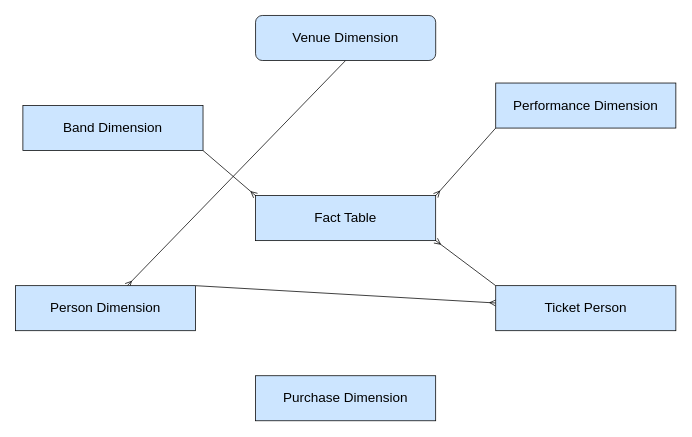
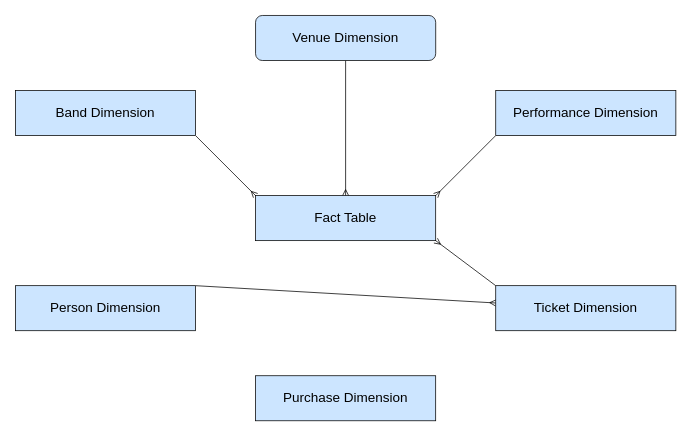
(585, 105) -> (585, 113)
(113, 128) -> (105, 113)
(237, 173) -> (345, 127)
(585, 308) -> (585, 308)
